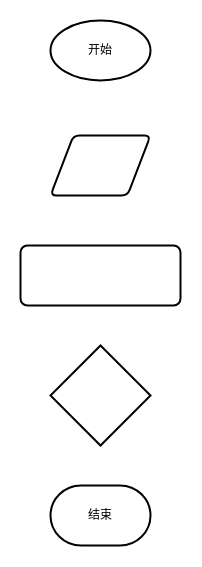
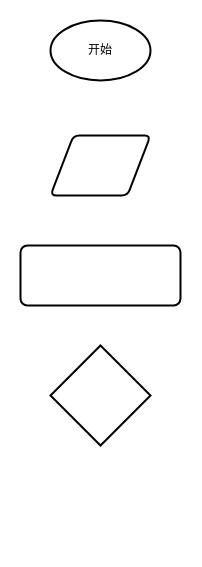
(101, 516) -> none
